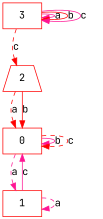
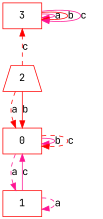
(13, 44) -> (22, 51)
